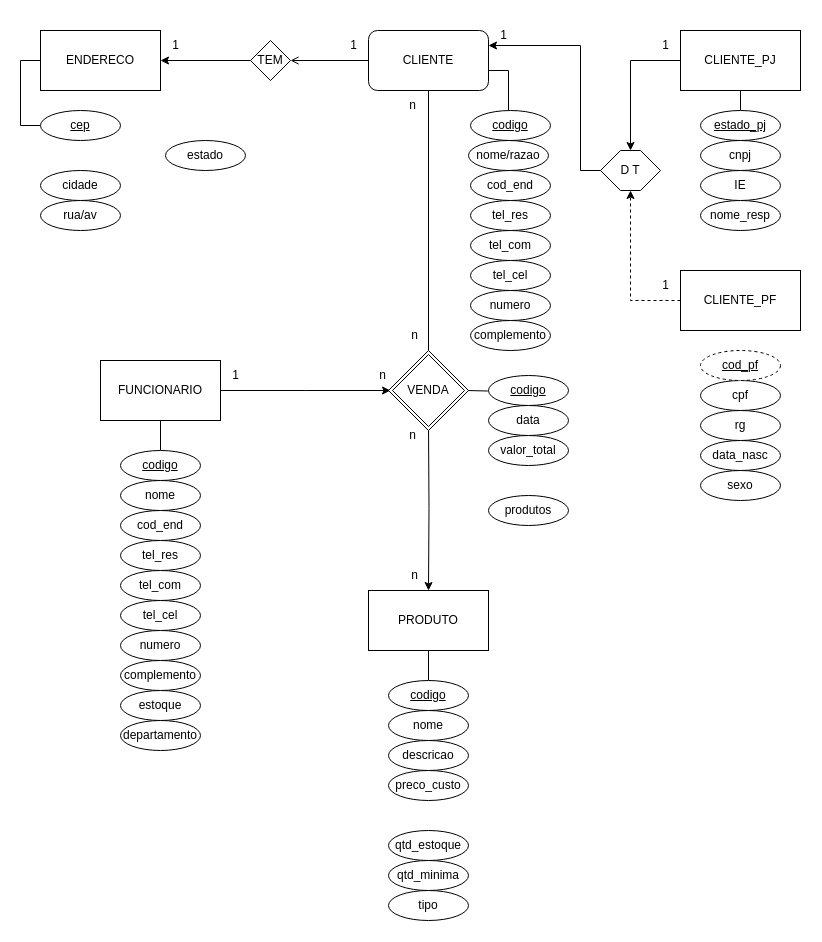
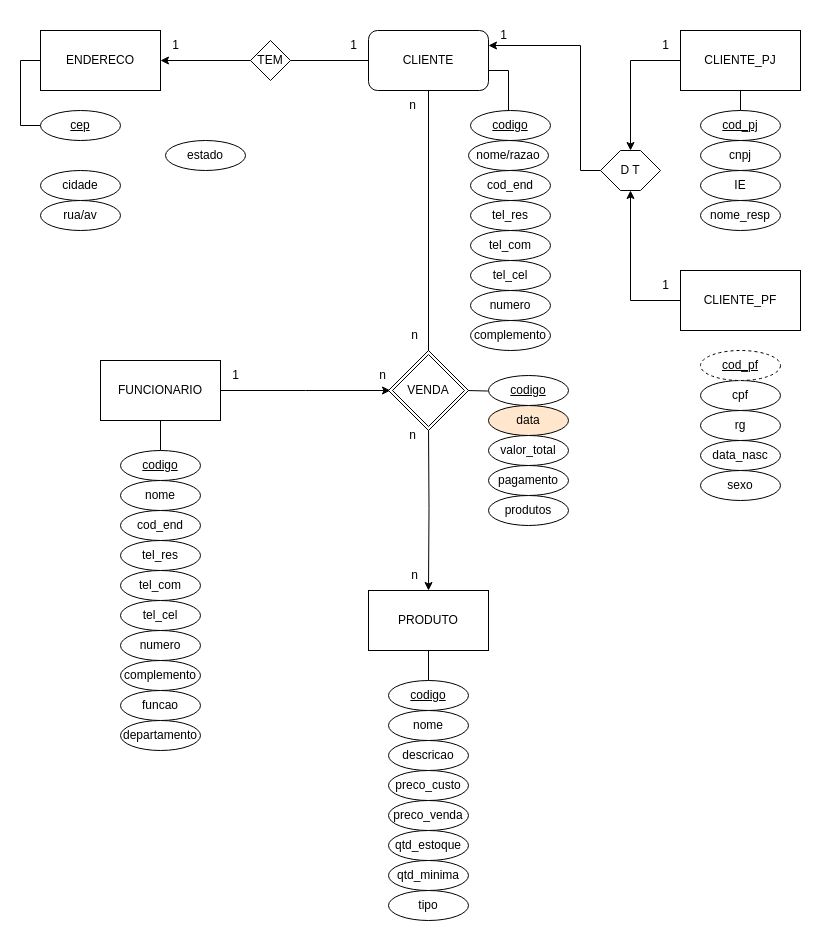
(296, 61) -> (296, 61)
(741, 126) -> (741, 126)
(631, 273) -> (631, 273)
(529, 421) -> (529, 421)
none -> (529, 481)
(161, 706) -> (161, 706)
none -> (429, 816)
